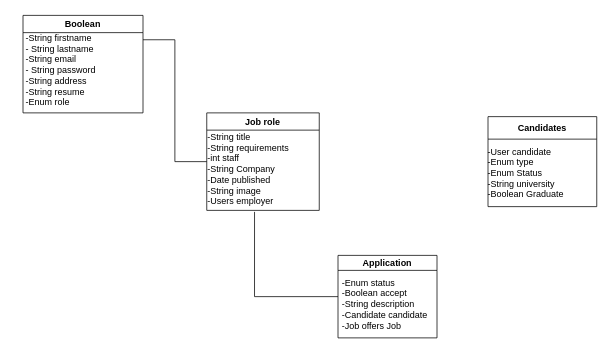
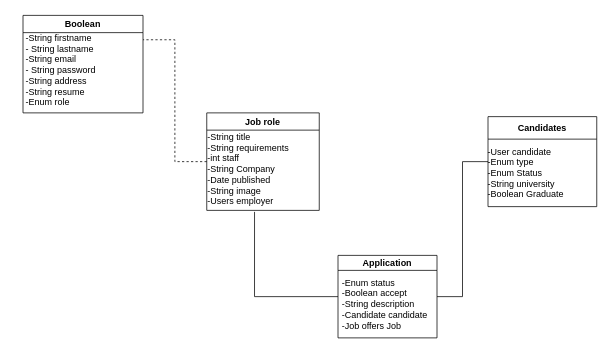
(175, 100) -> (175, 100)
none -> (462, 230)
